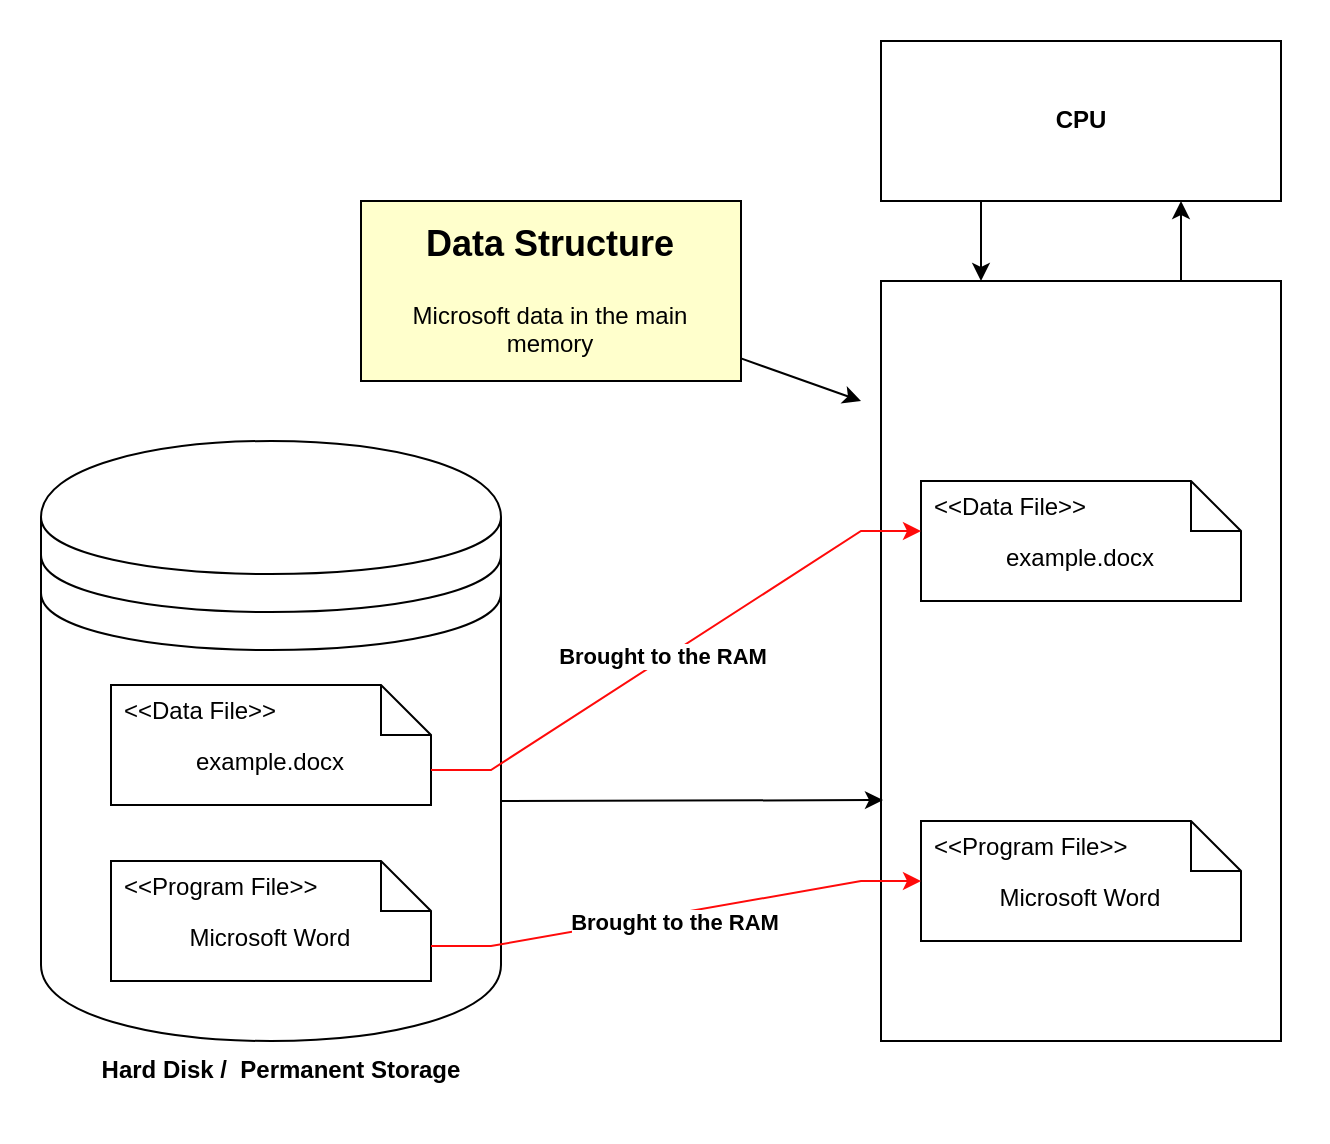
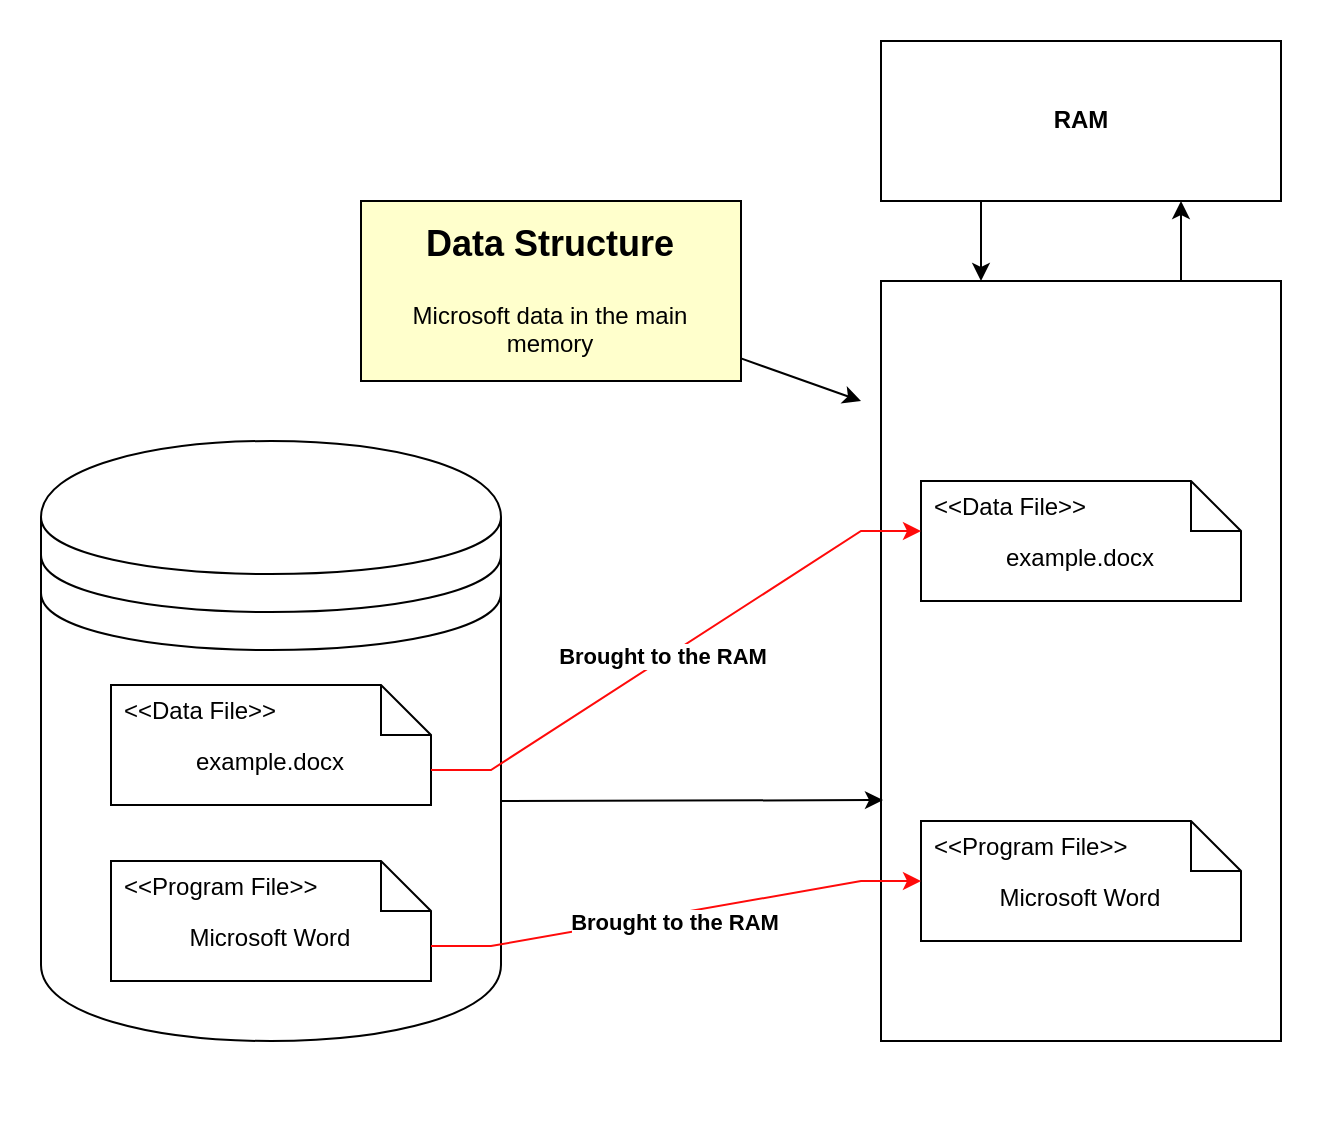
(1082, 121) -> (1082, 121)
(281, 1071) -> none
